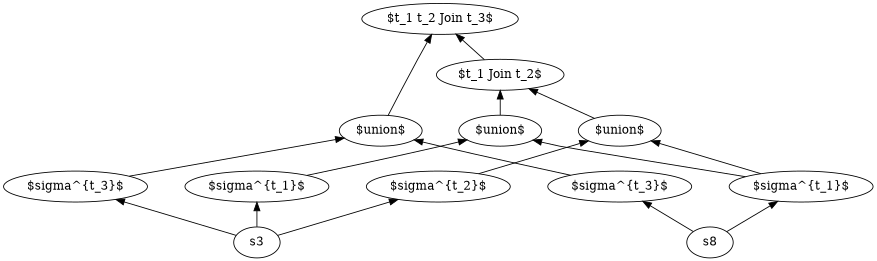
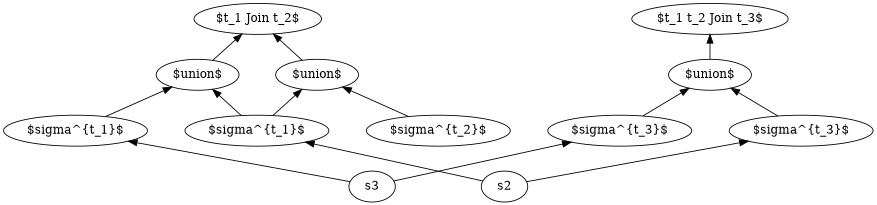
(473, 50) -> none
(334, 219) -> none
(710, 242) -> (505, 187)
